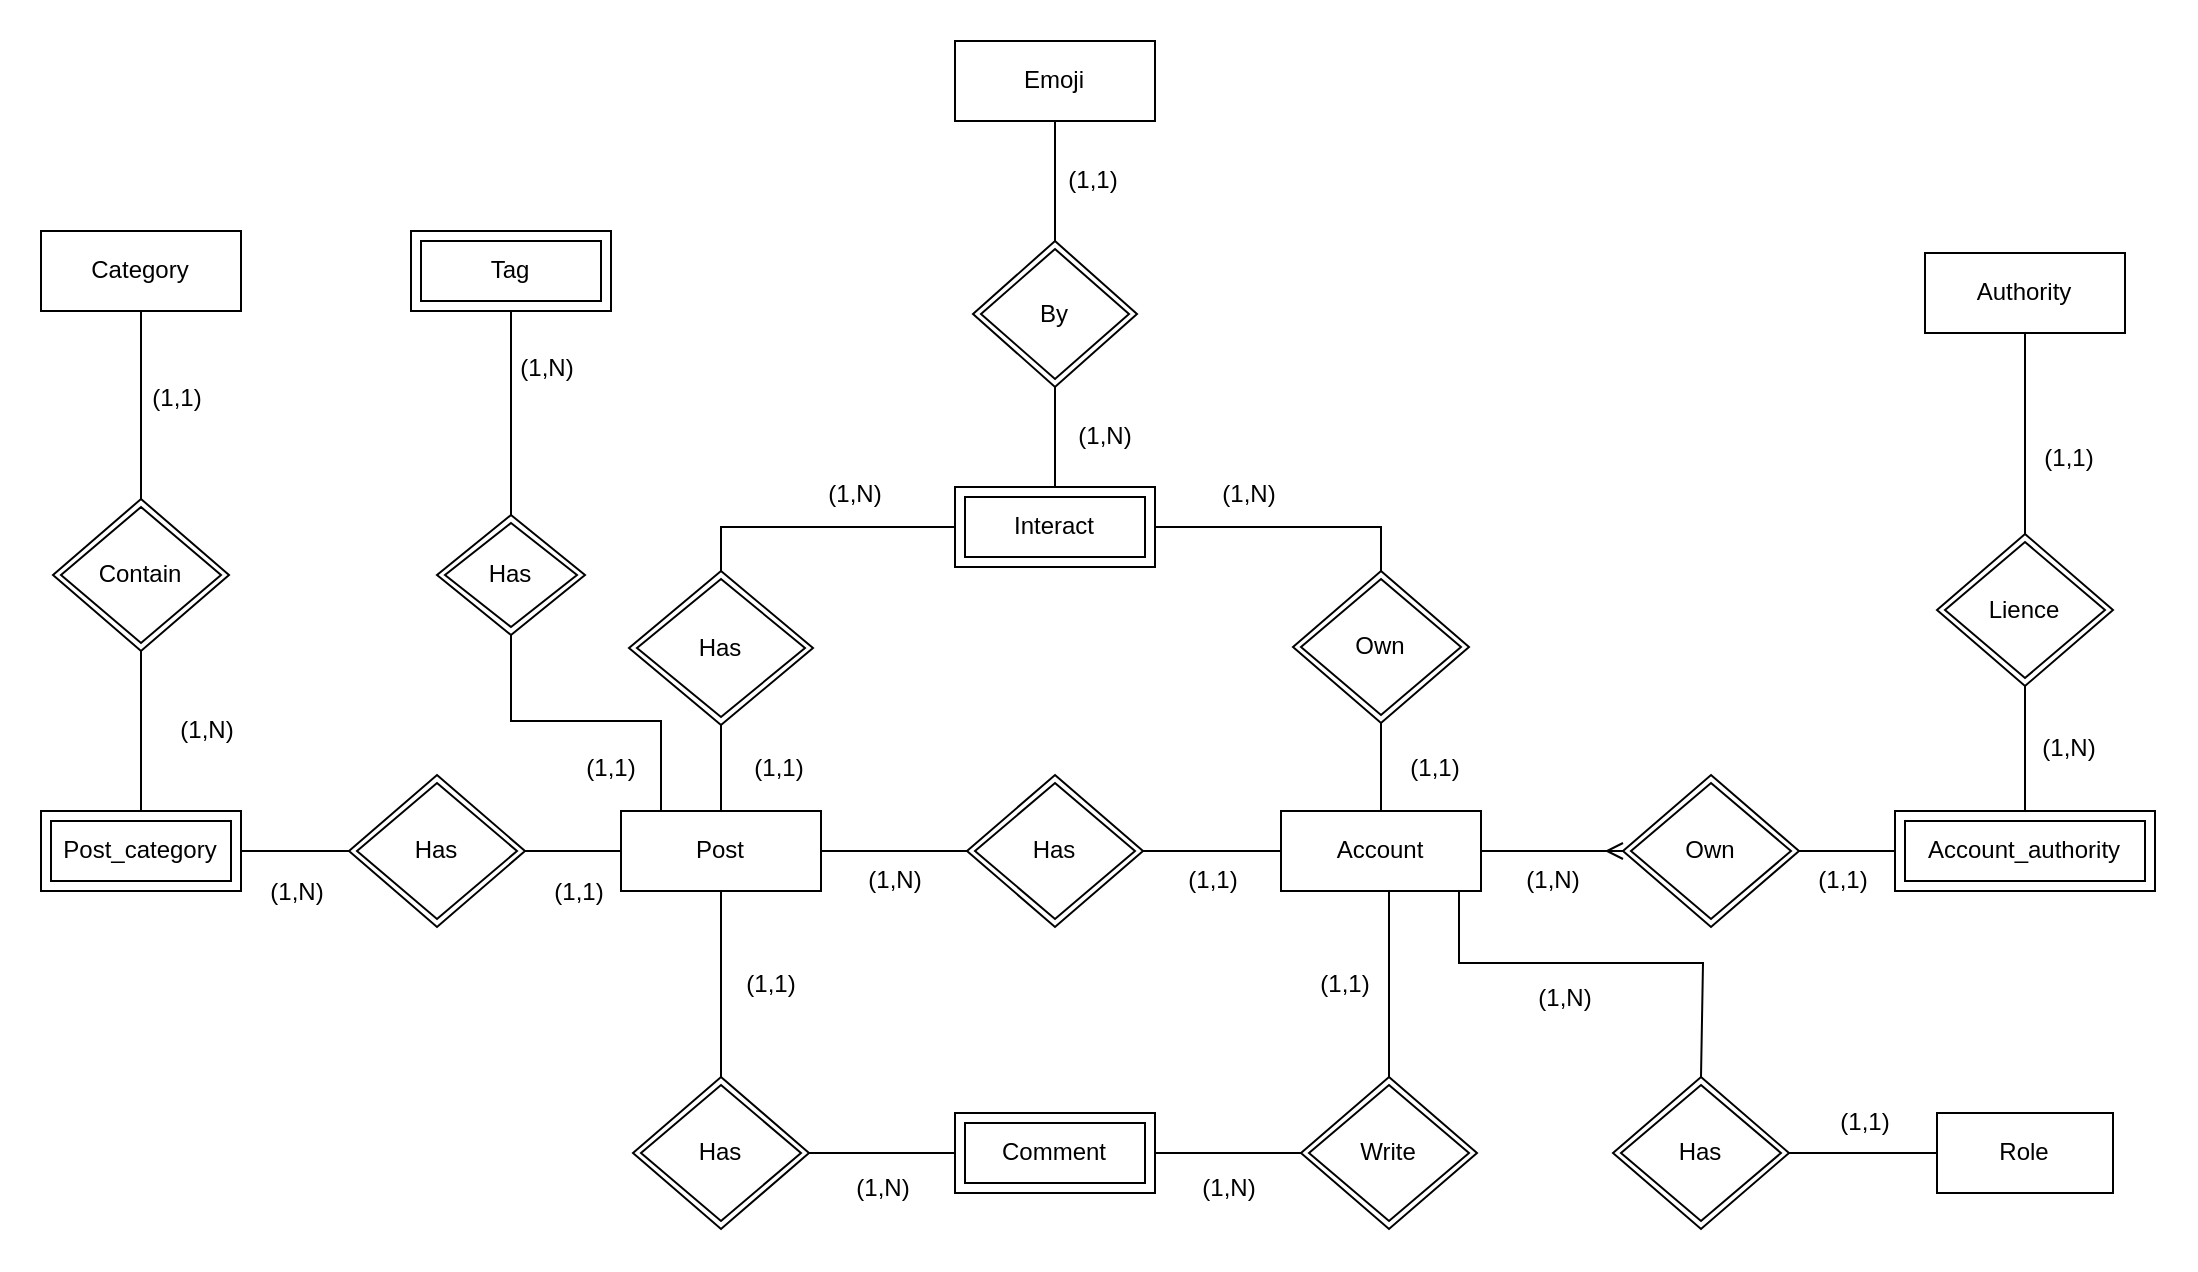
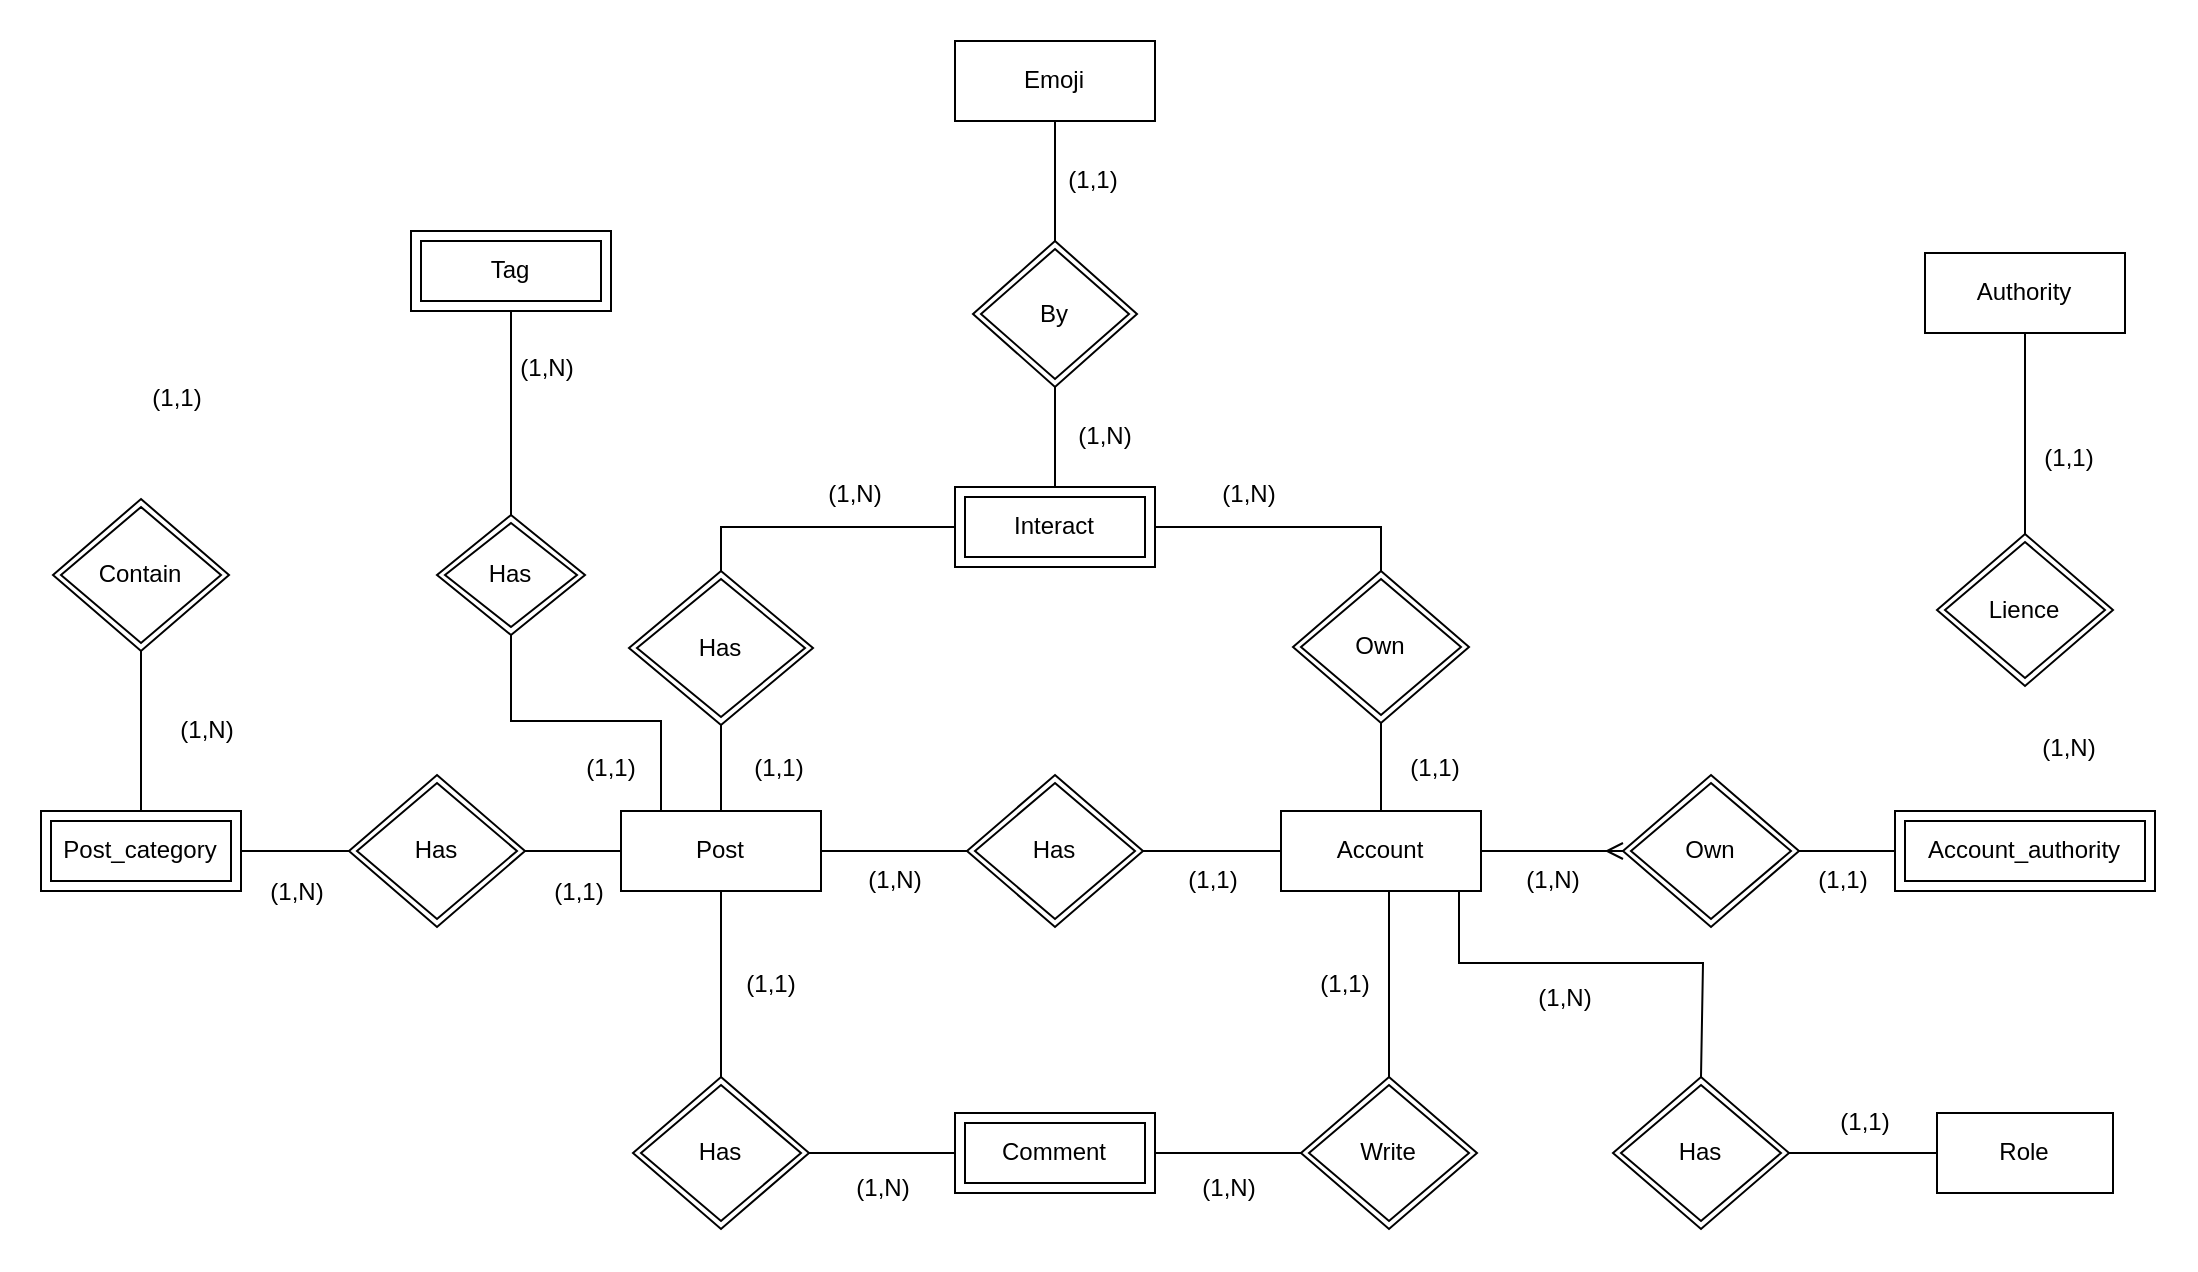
(141, 271) -> none
(141, 405) -> none
(2025, 748) -> none
